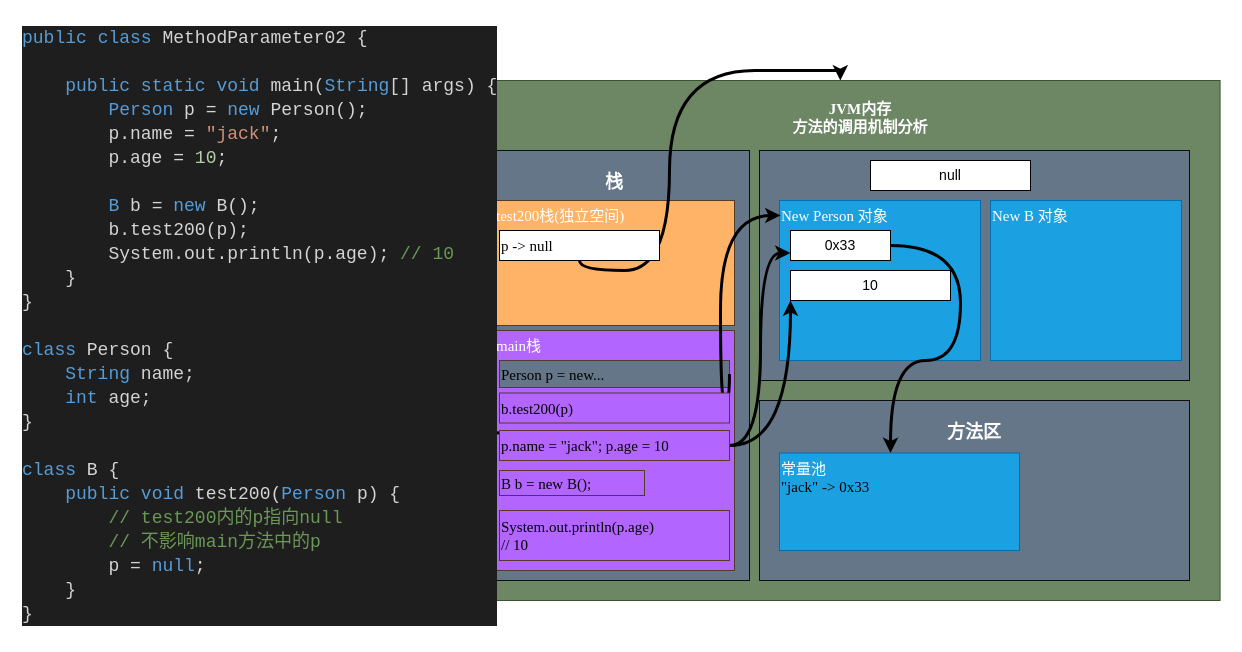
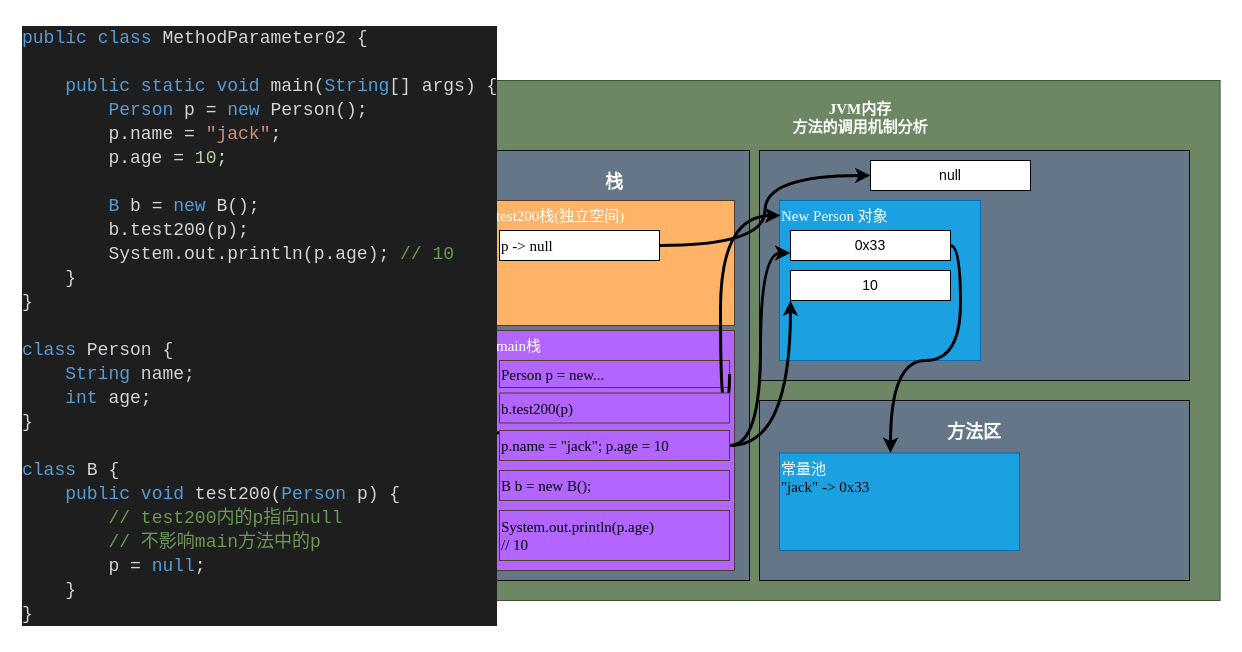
(690, 97) -> (764, 214)
(841, 246) -> (871, 246)
(1086, 281) -> none
(615, 374) -> (615, 374)
(572, 483) -> (615, 486)
